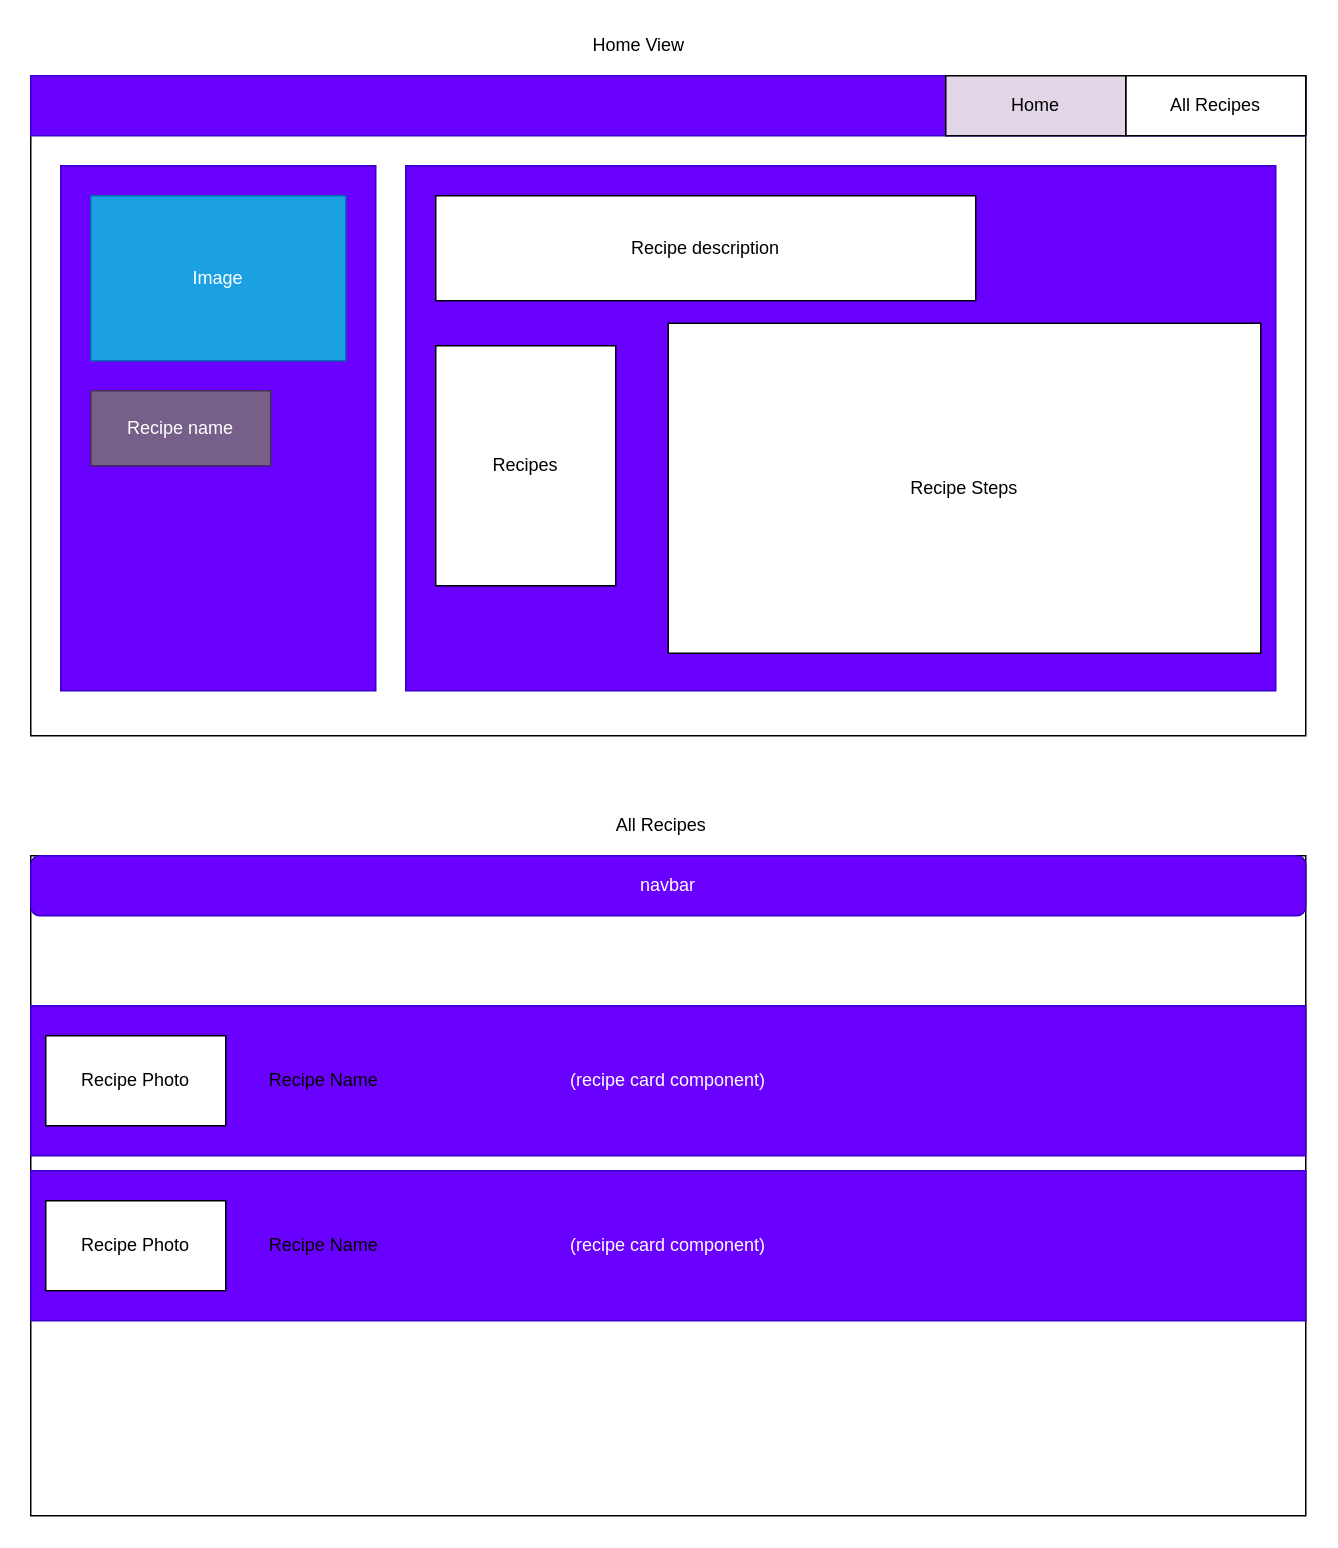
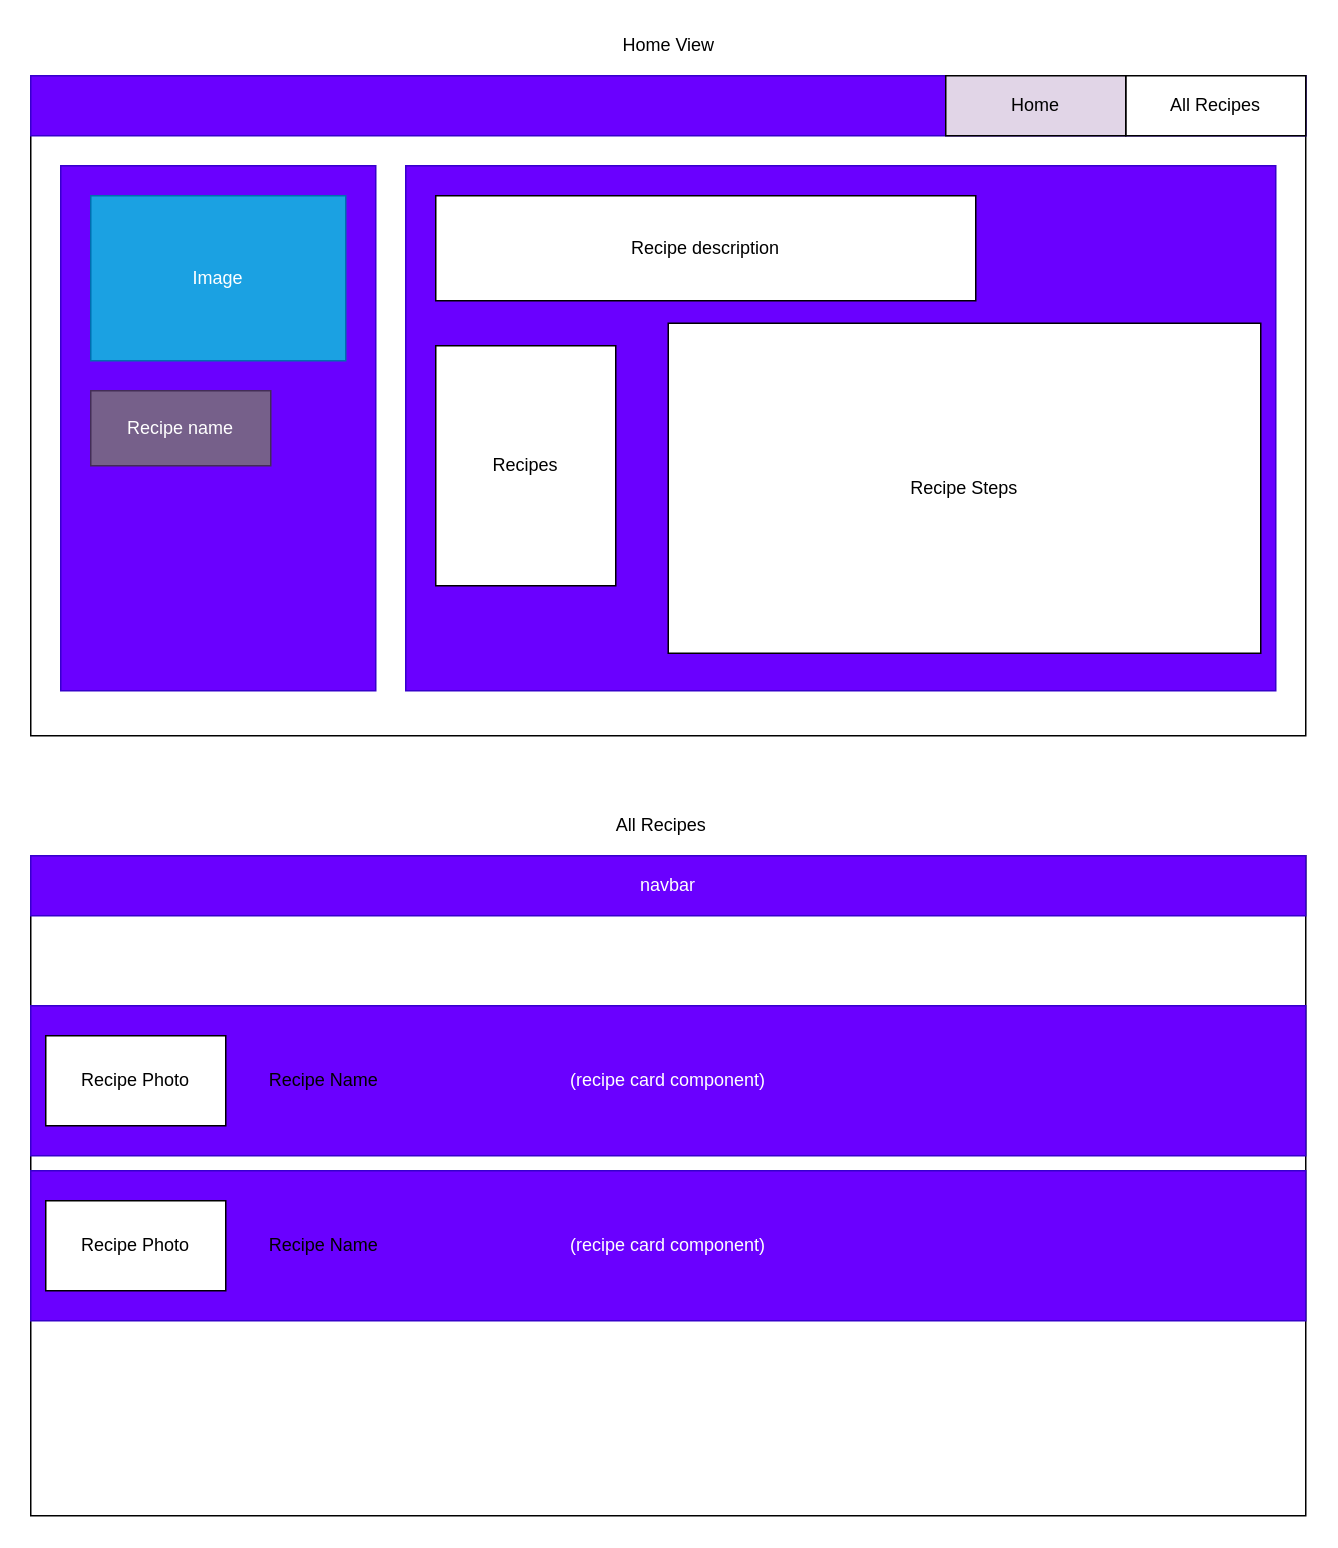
(638, 46) -> (668, 46)
(668, 886) -> (668, 886)
